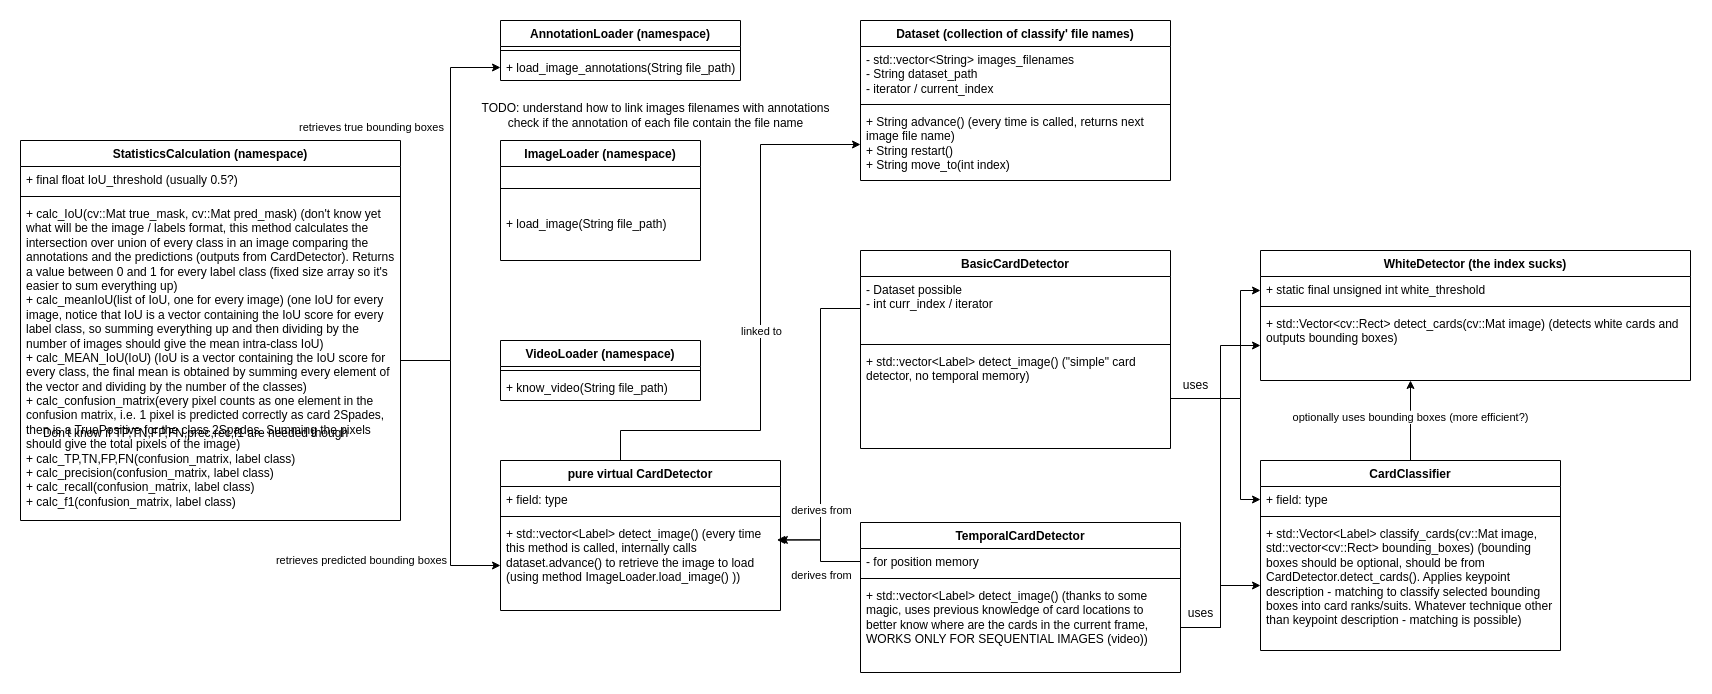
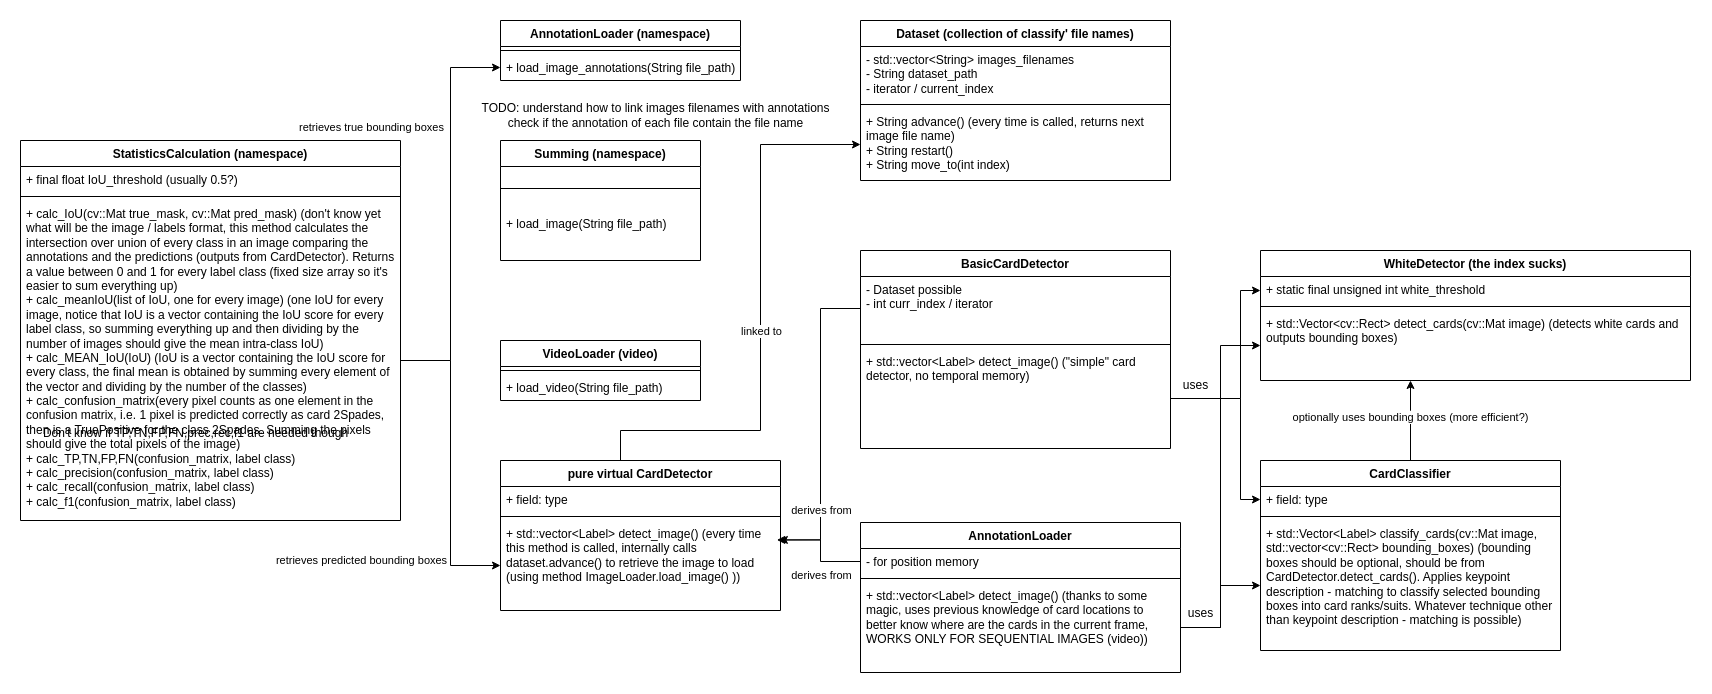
(601, 155) -> (601, 155)
(601, 355) -> (601, 355)
(598, 389) -> (596, 389)
(1021, 537) -> (1021, 537)
